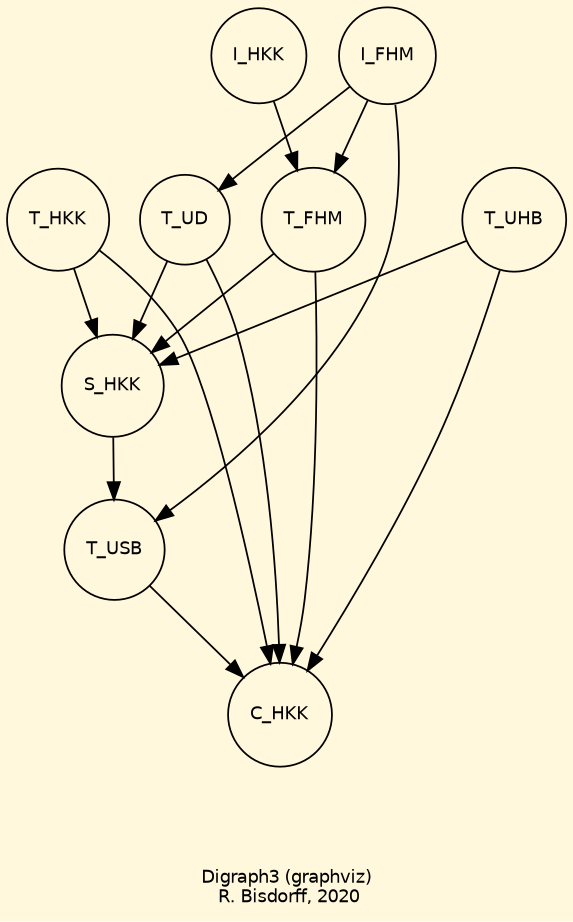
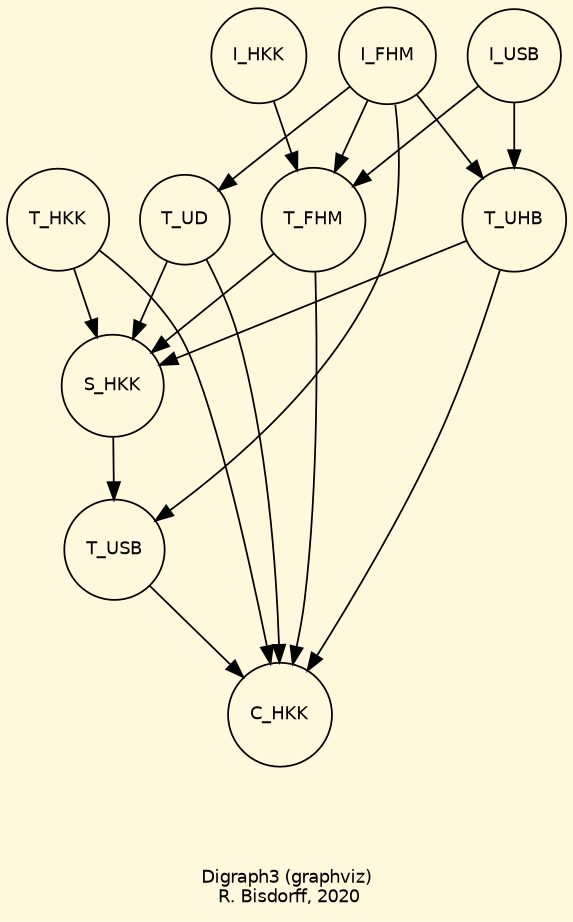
none -> (514, 56)
none -> (444, 129)
